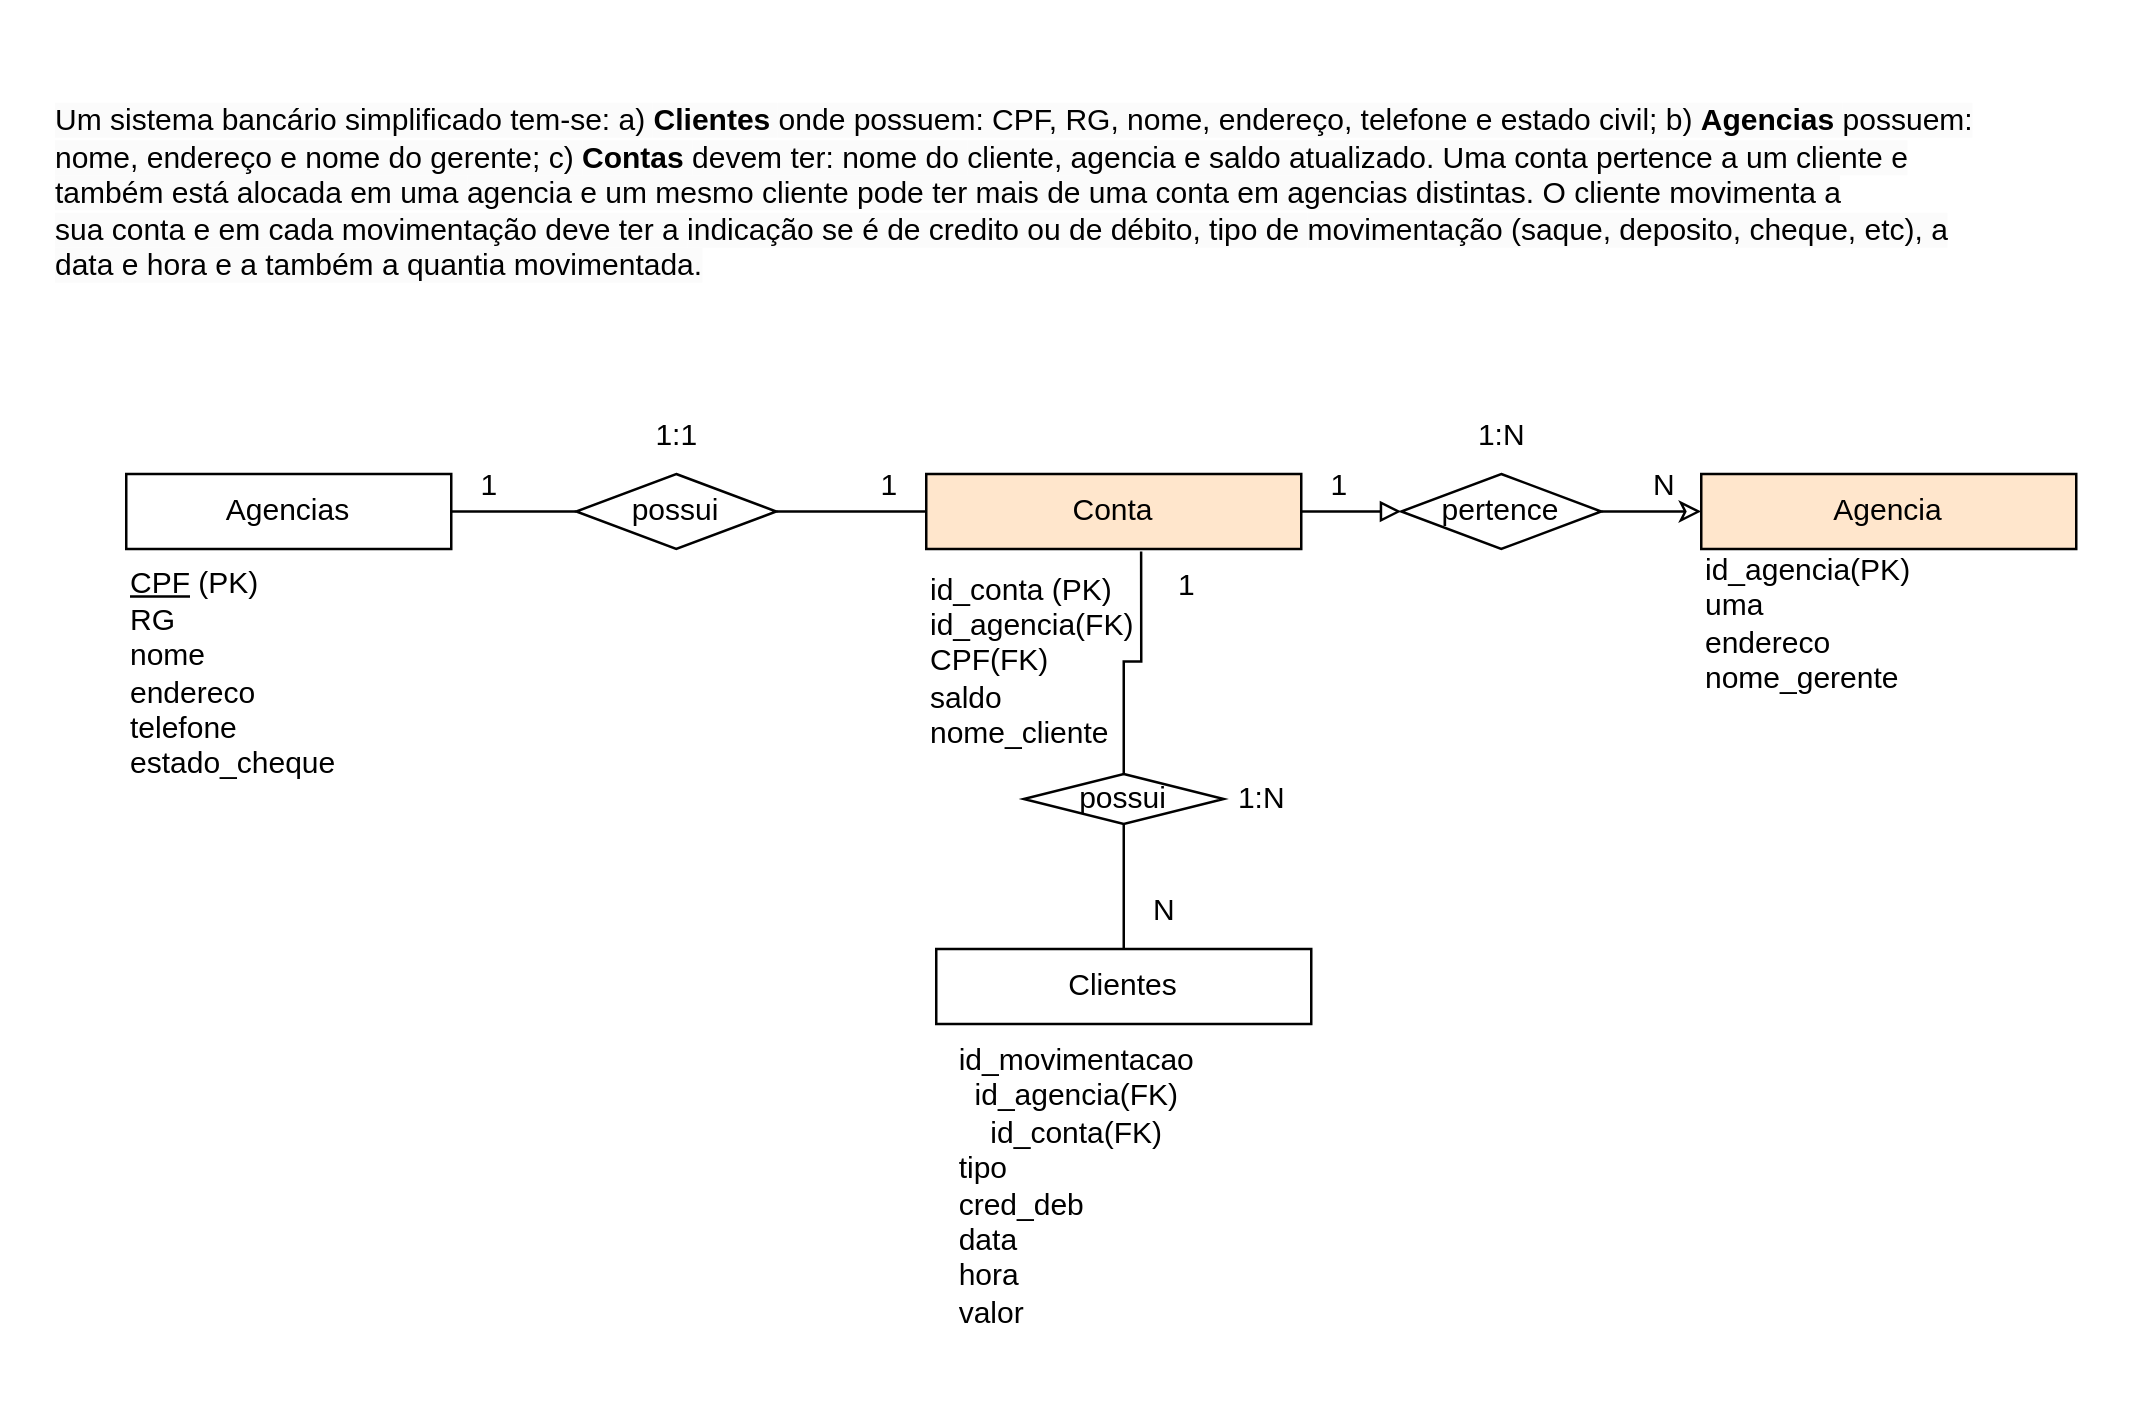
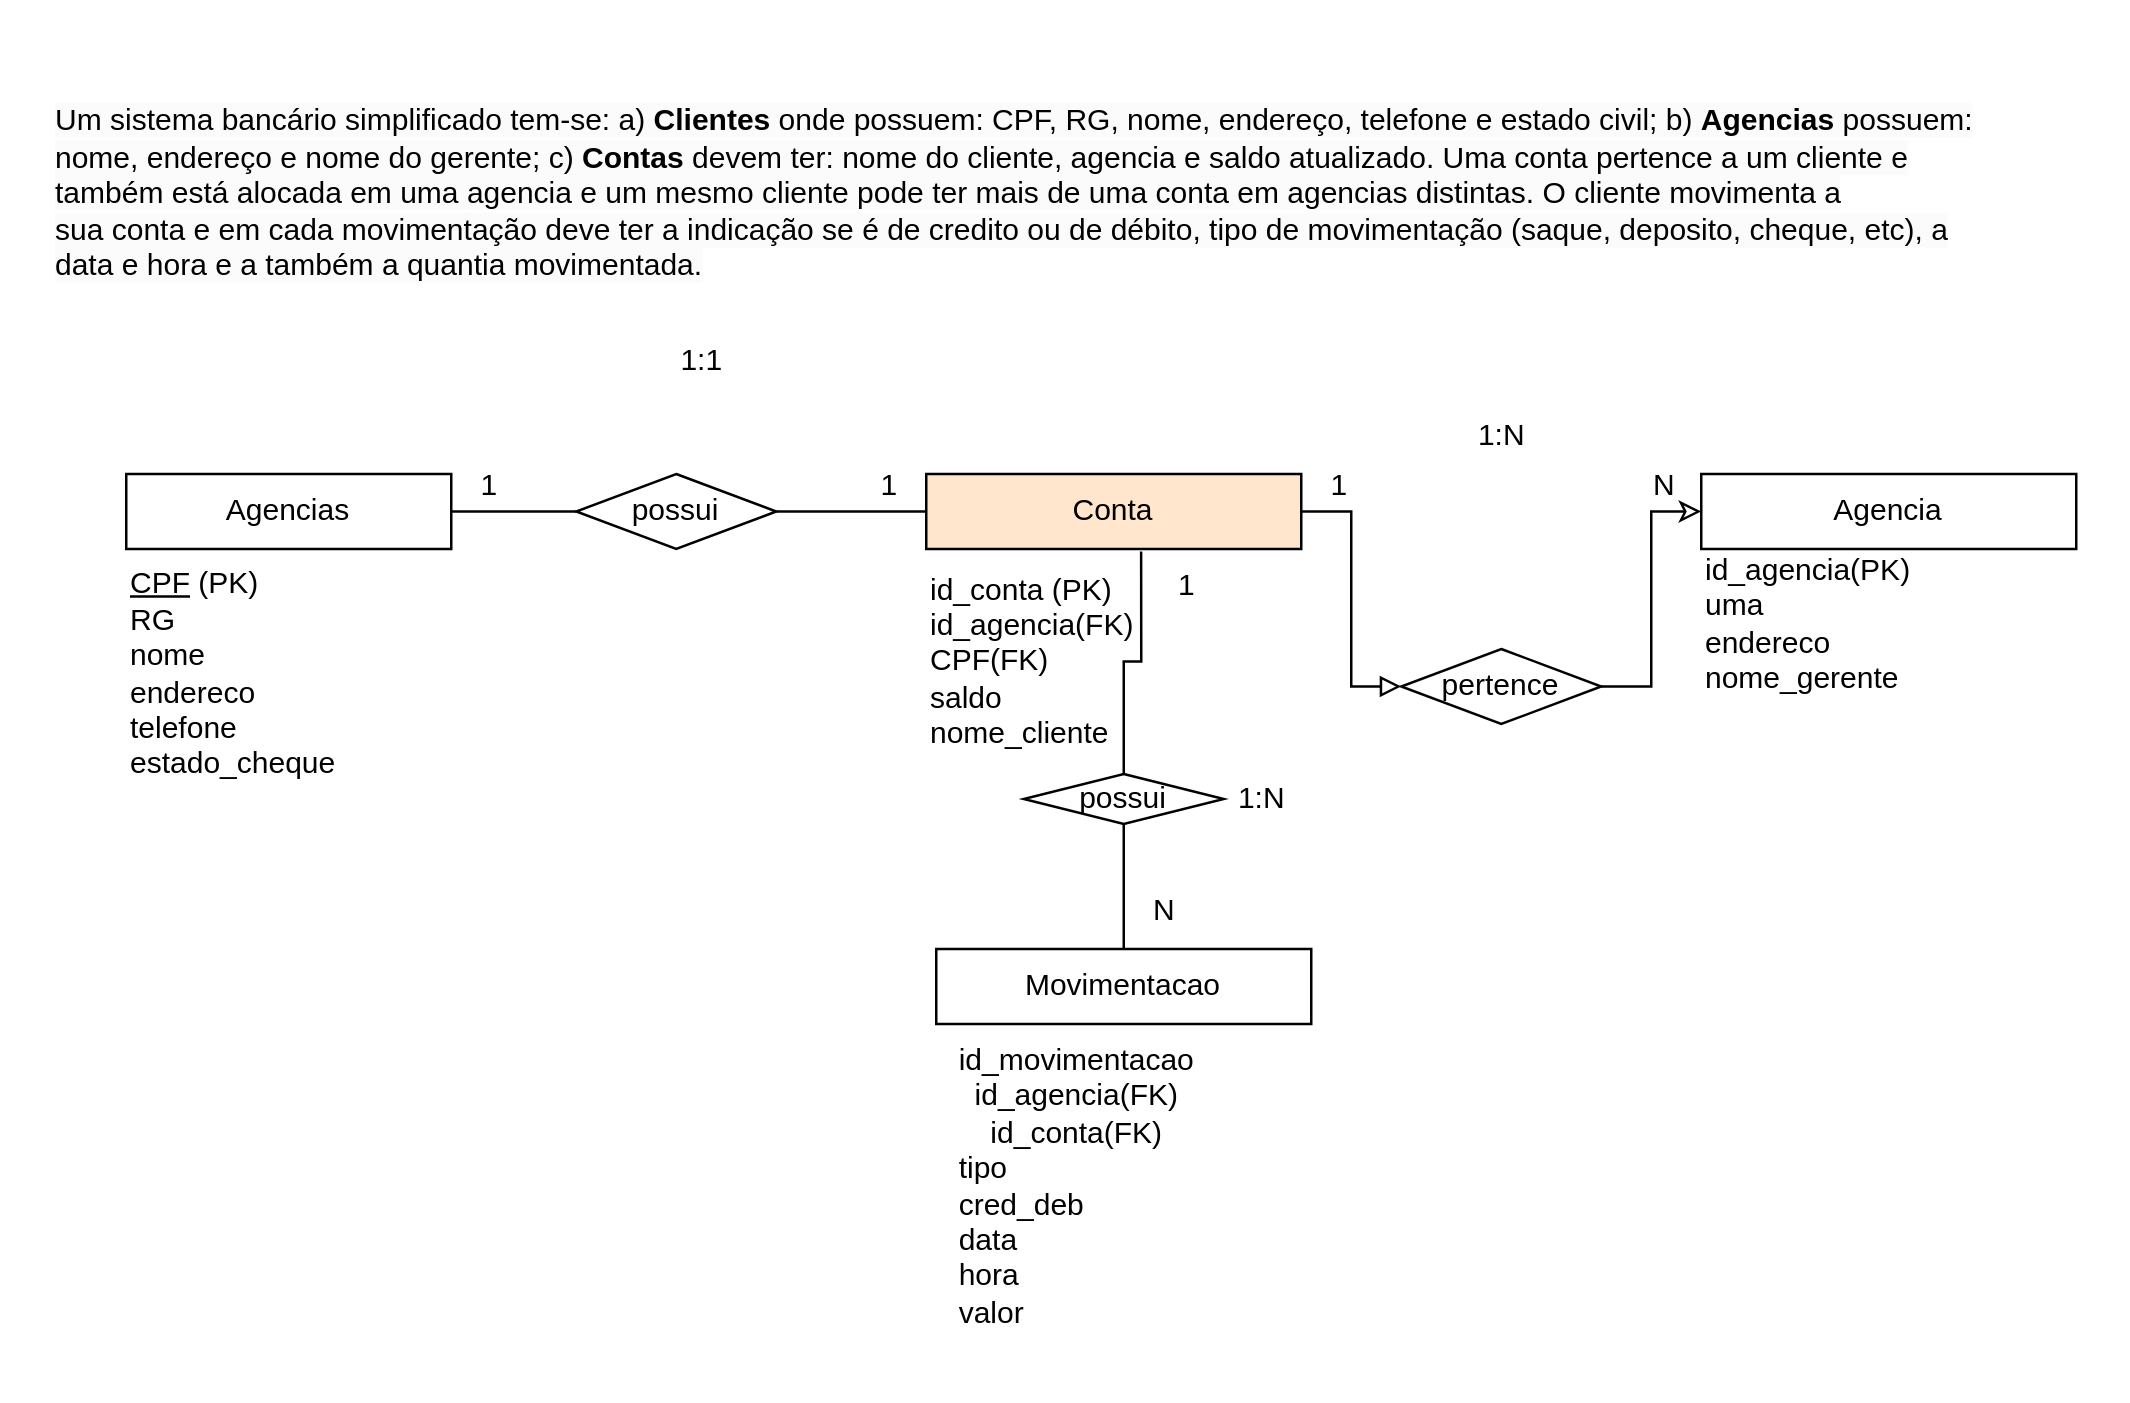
(676, 436) -> (701, 361)
(1501, 511) -> (1501, 686)
(1889, 511) -> (1889, 511)
(1124, 986) -> (1124, 986)
